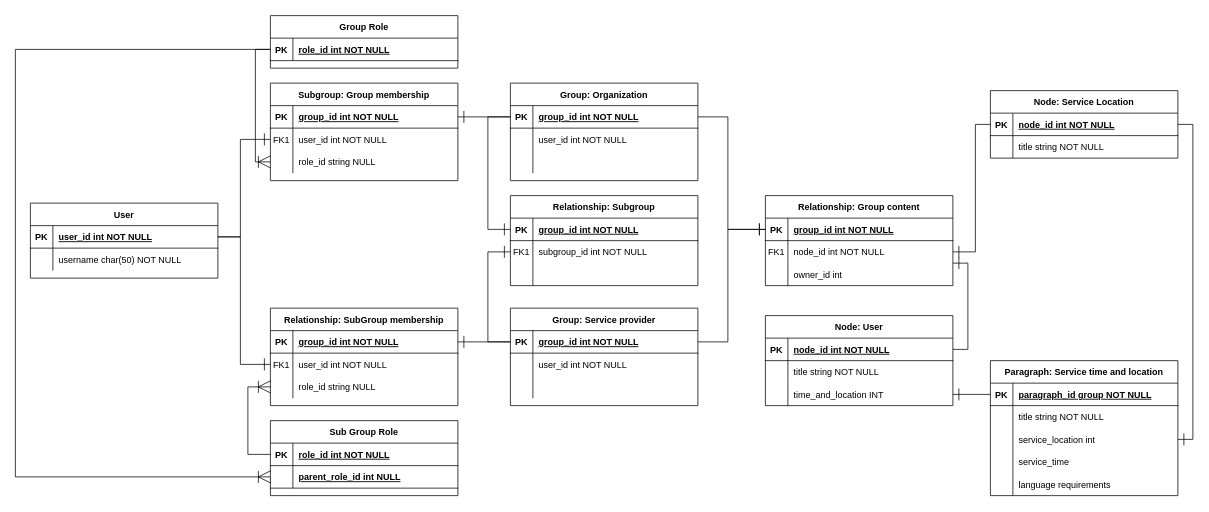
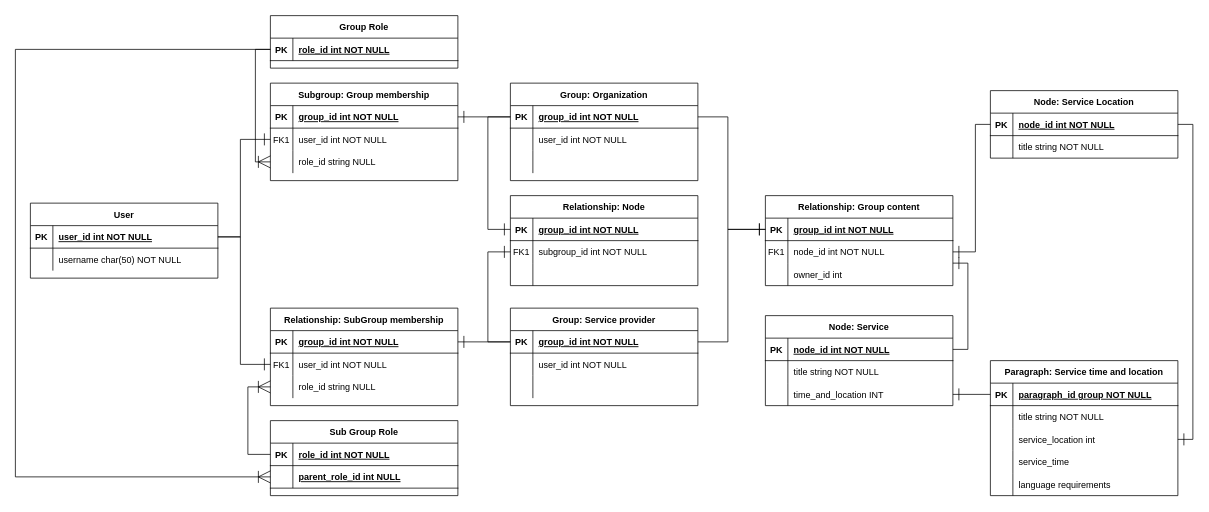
(604, 207) -> (604, 207)
(859, 327) -> (859, 327)
